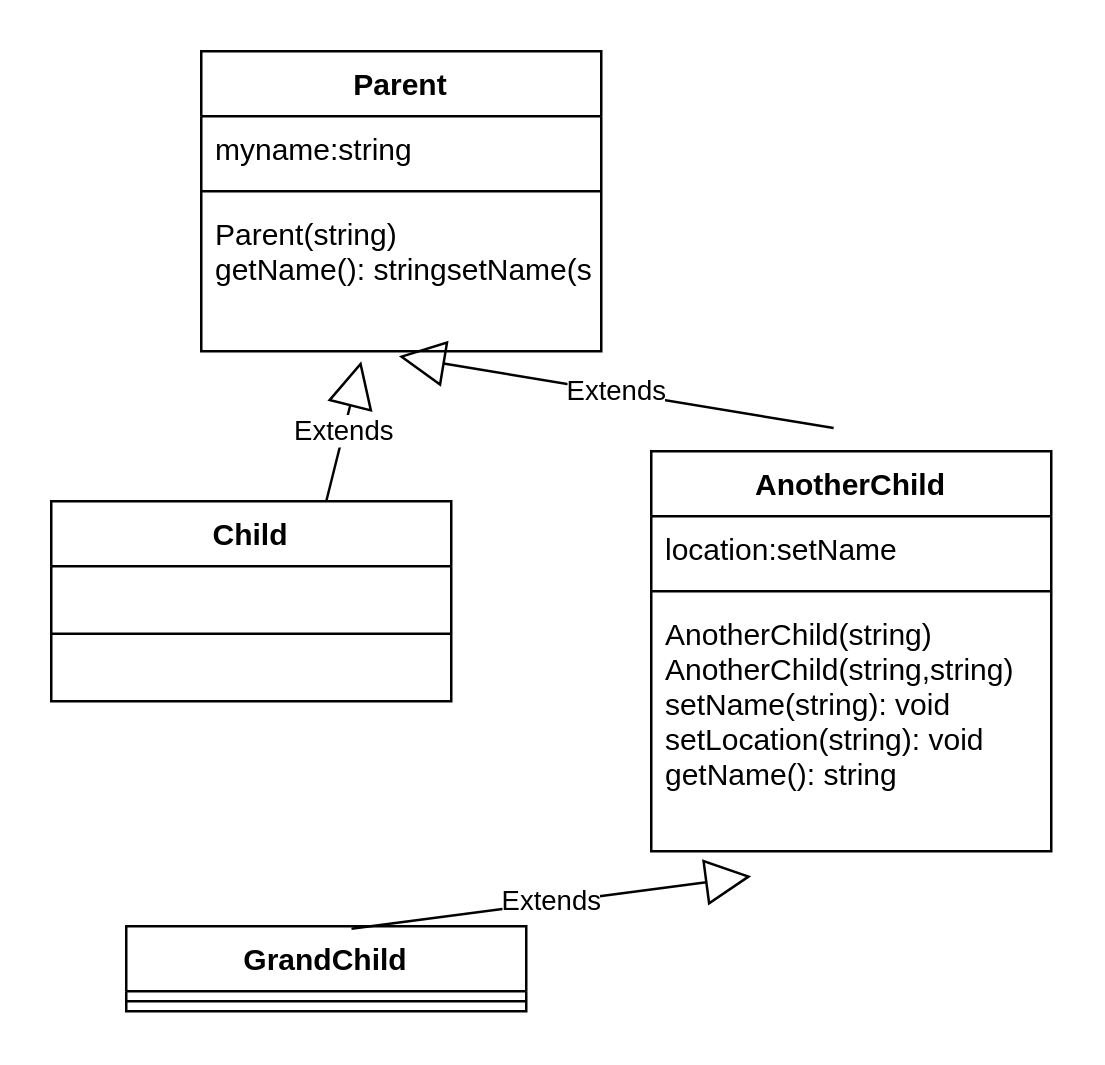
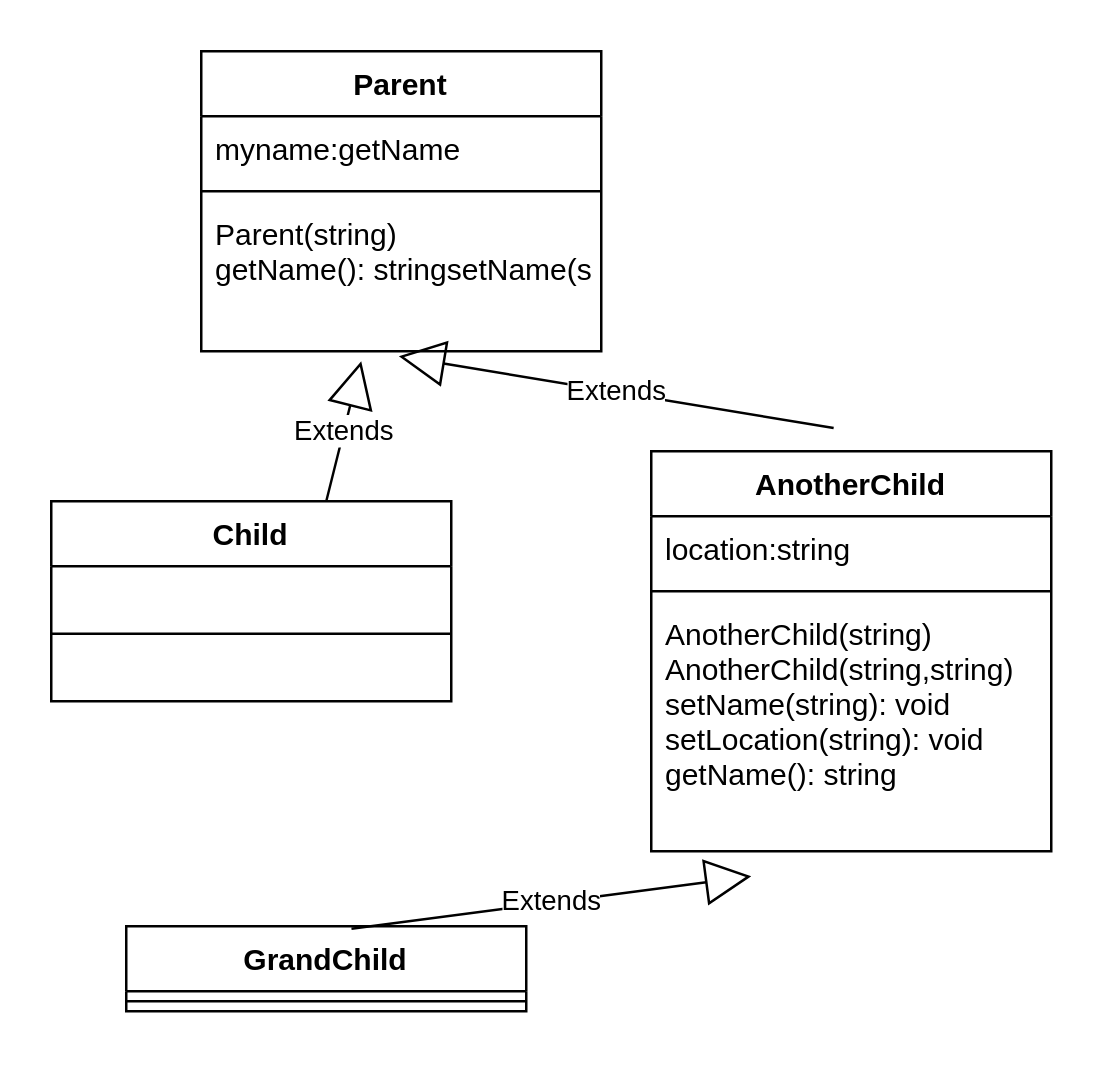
(316, 150) -> (329, 150)
(788, 550) -> (775, 550)
